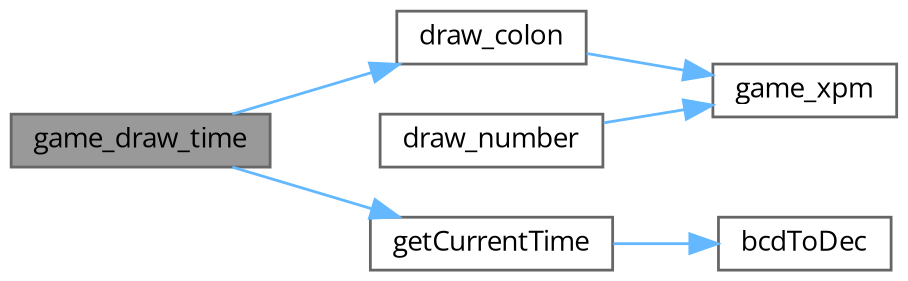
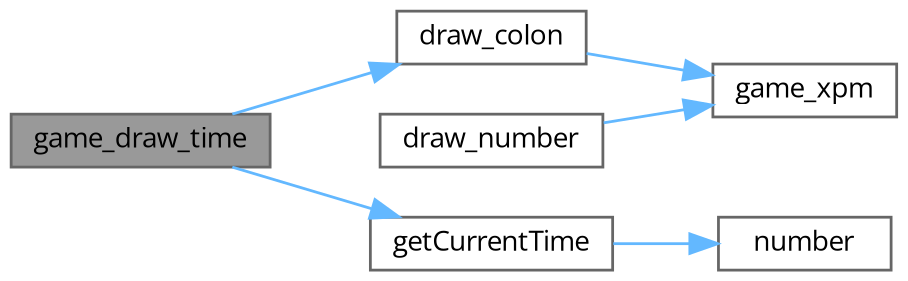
(805, 244) -> (805, 244)
